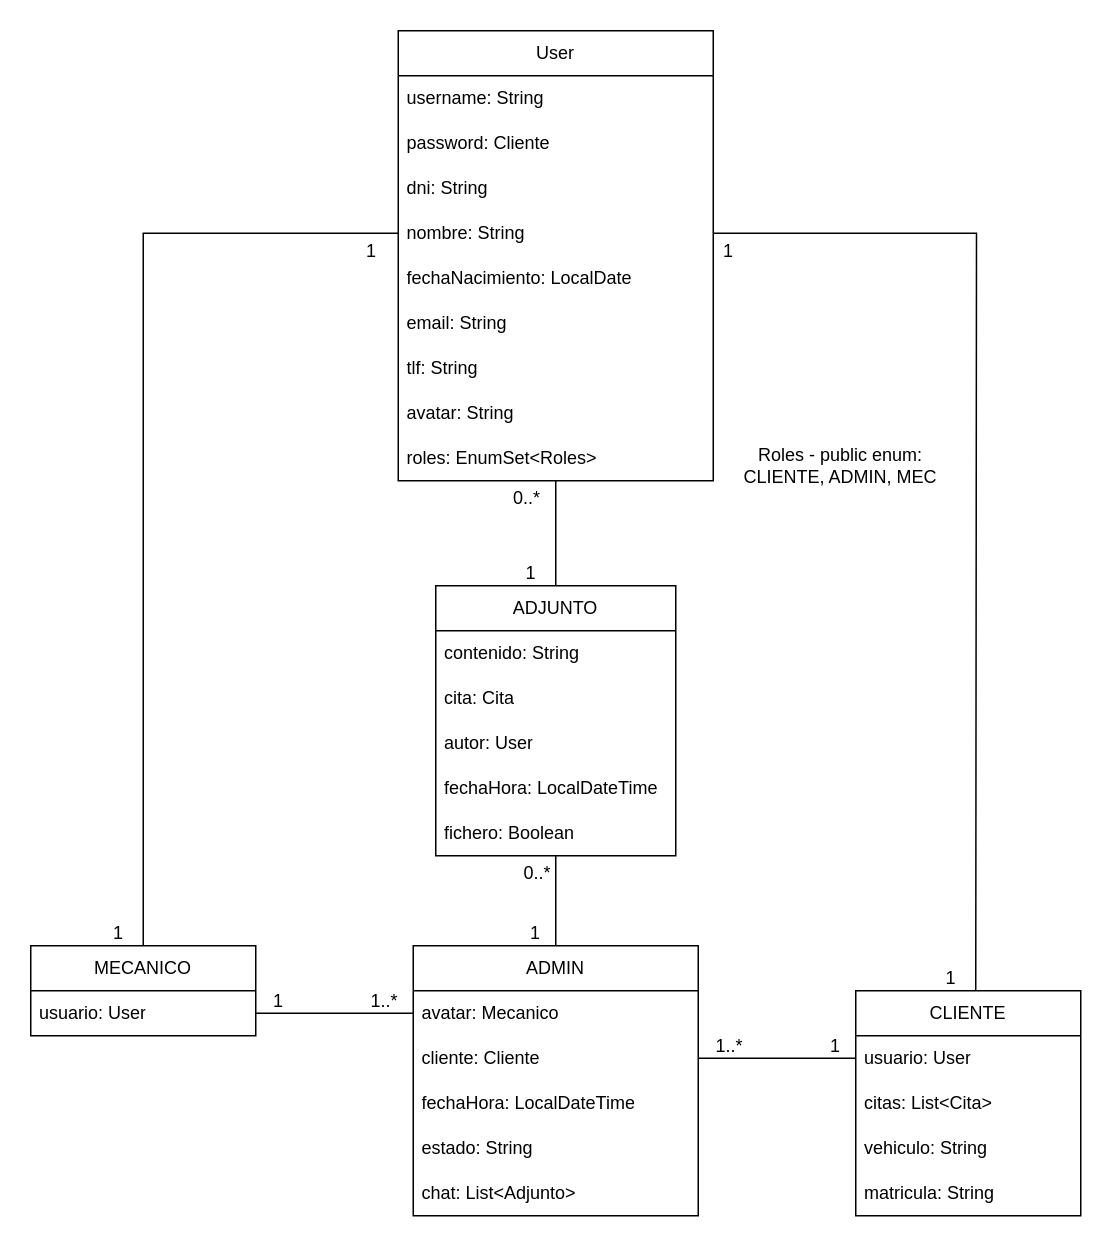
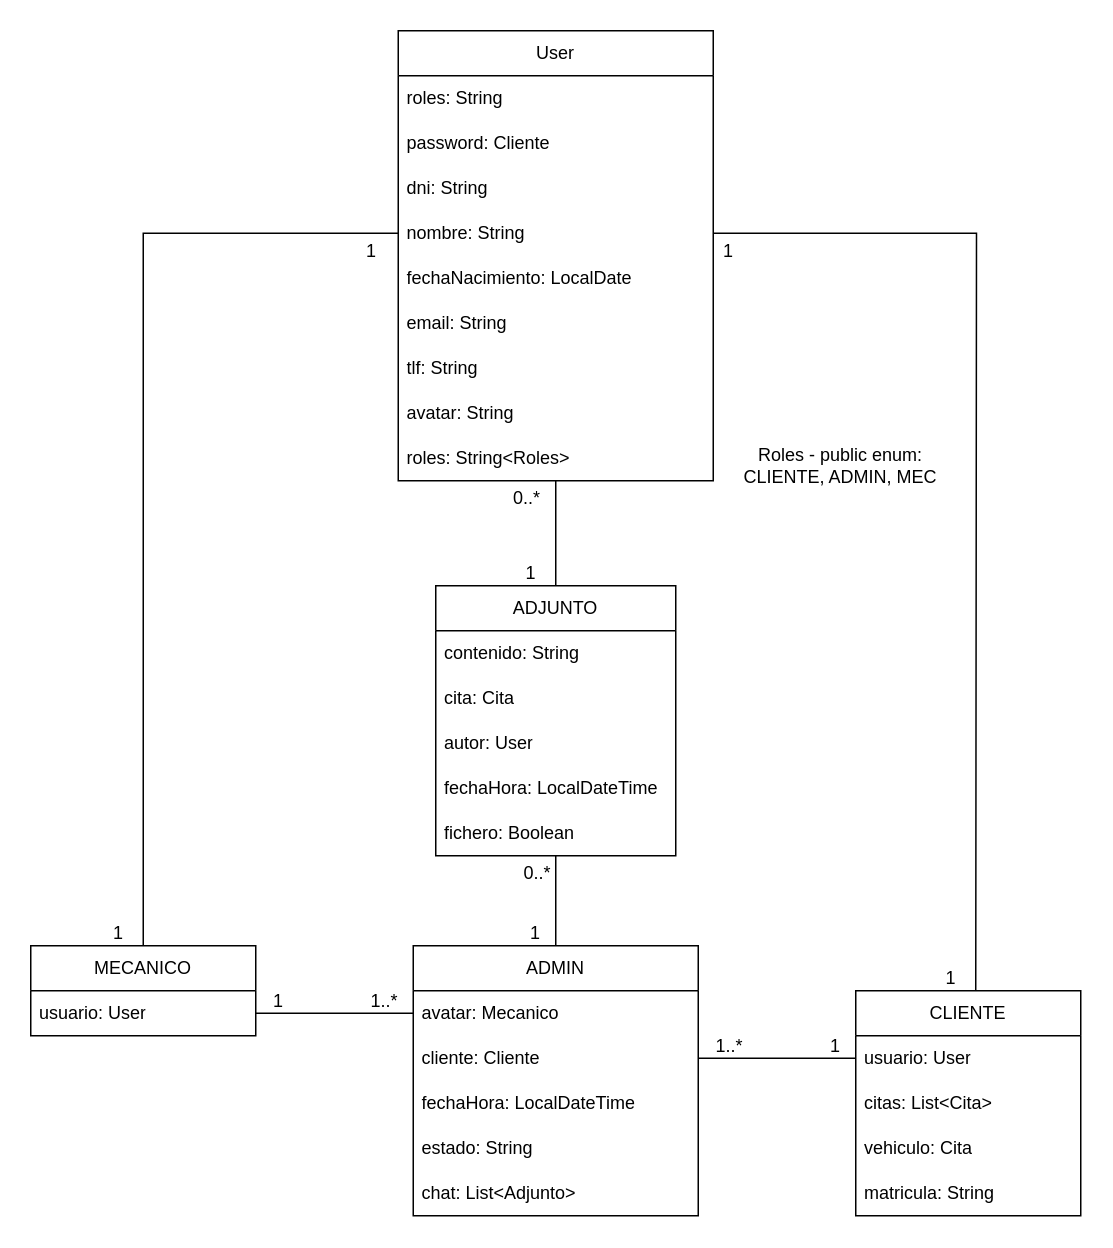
(481, 98) -> (463, 98)
(504, 458) -> (496, 458)
(934, 1148) -> (924, 1148)
